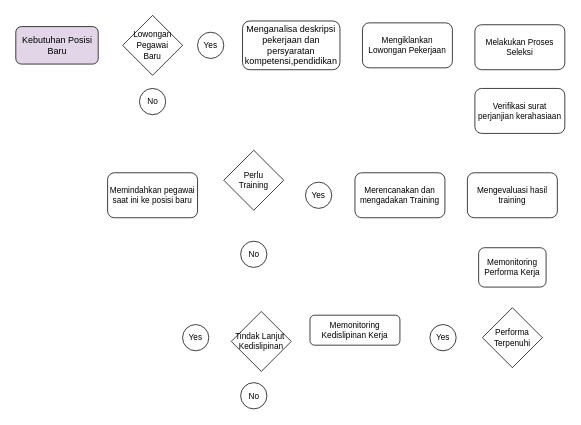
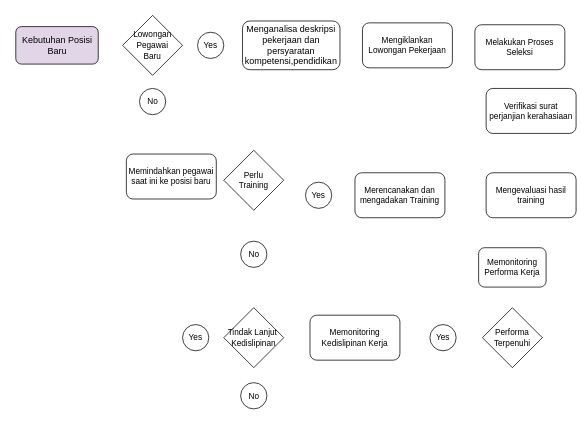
(520, 111) -> (531, 111)
(153, 195) -> (171, 177)
(513, 195) -> (531, 195)
(355, 330) -> (355, 338)
(261, 342) -> (254, 338)
